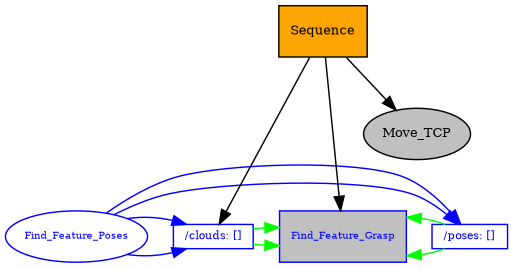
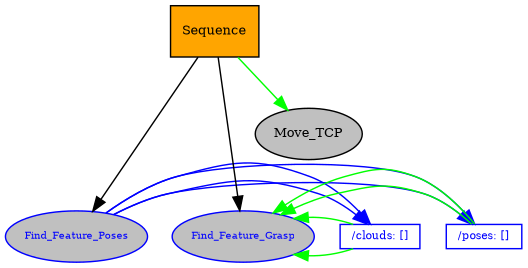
(366, 79) -> (258, 79)
(268, 134) -> (149, 128)
(76, 237) -> (76, 237)
(343, 237) -> (243, 237)
